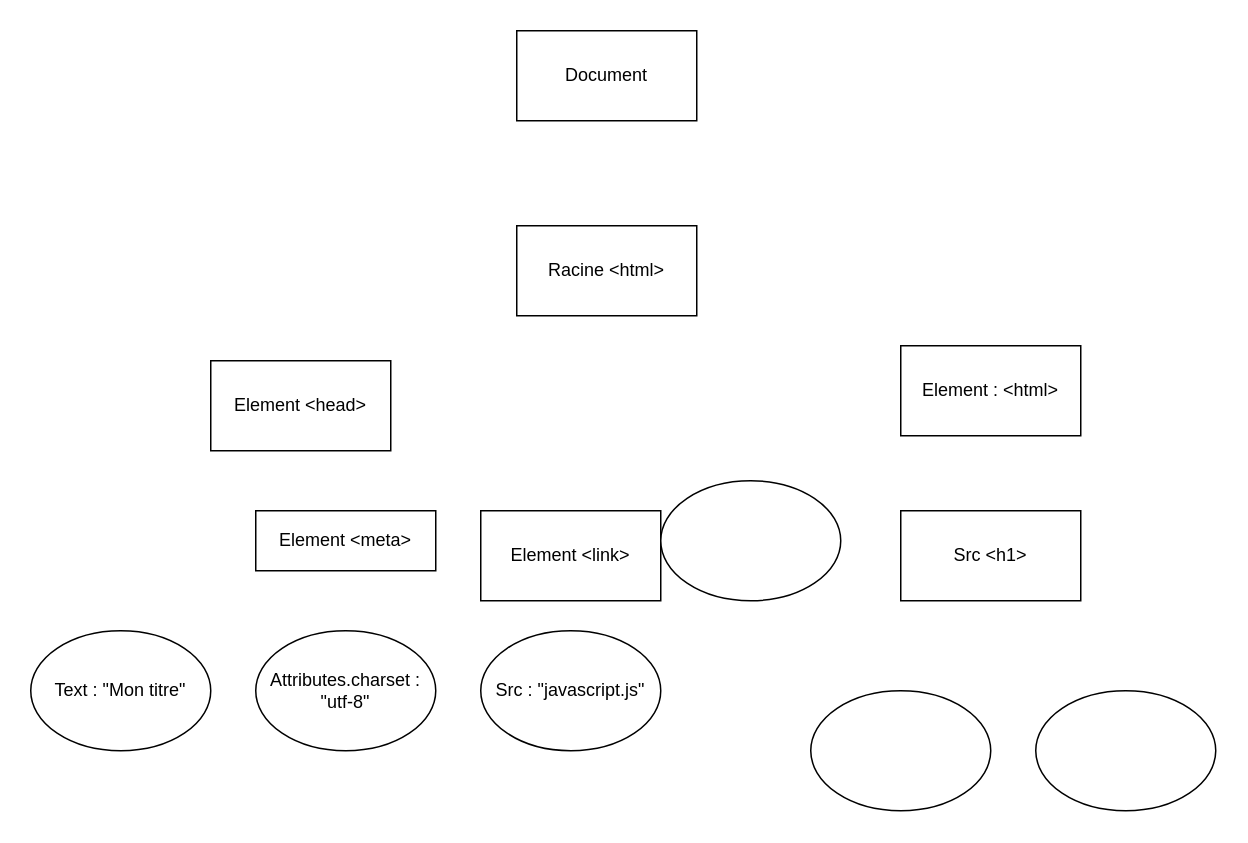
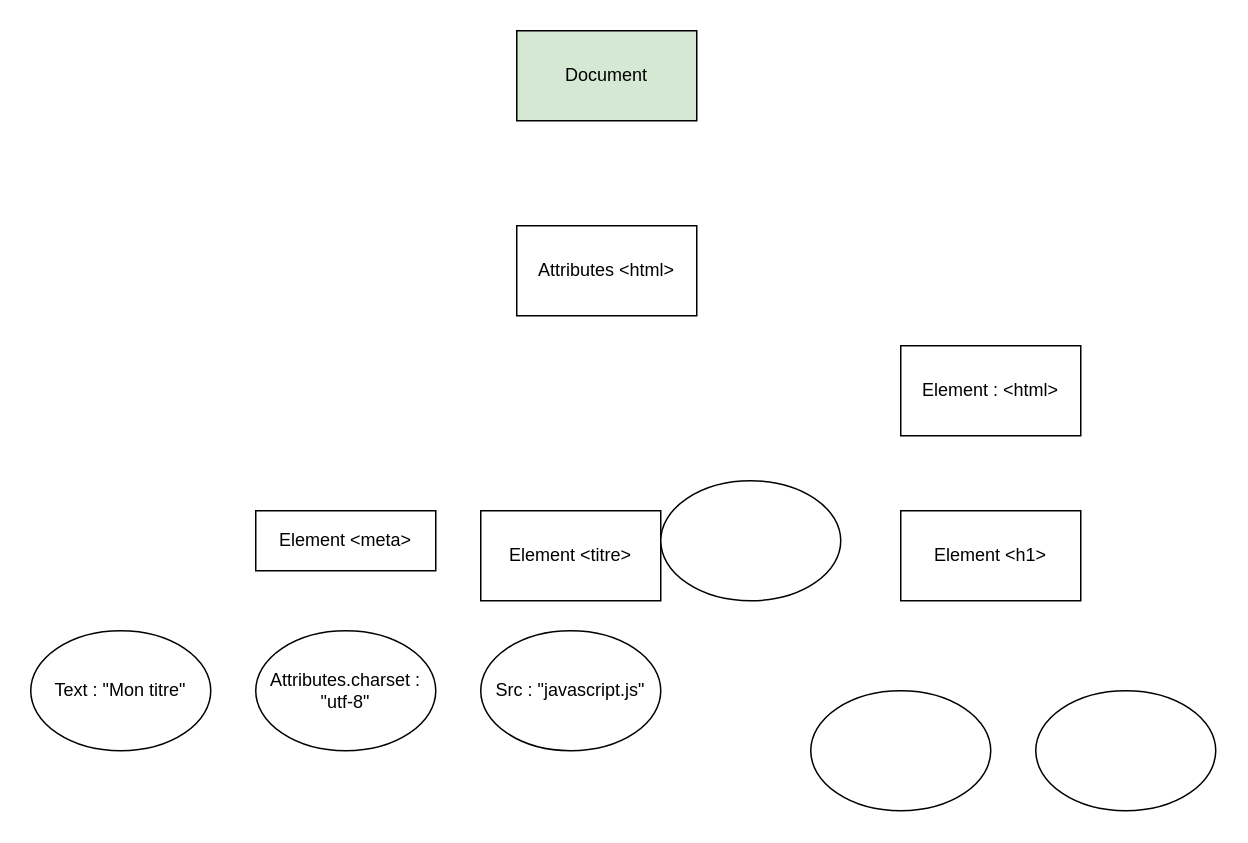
(607, 76) -> (607, 76)
(607, 271) -> (607, 271)
(301, 406) -> none
(571, 556) -> (571, 556)
(991, 556) -> (991, 556)
